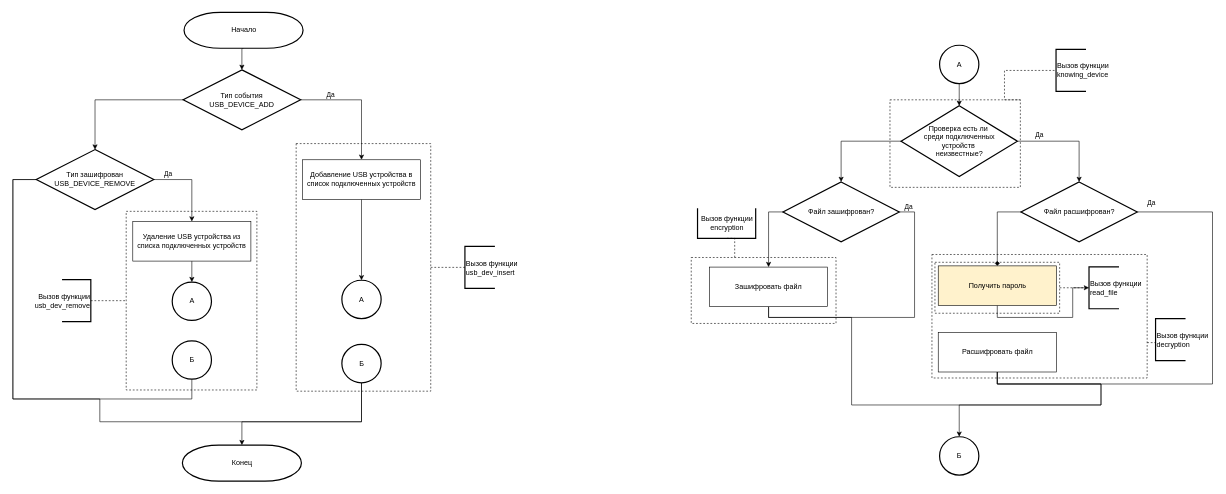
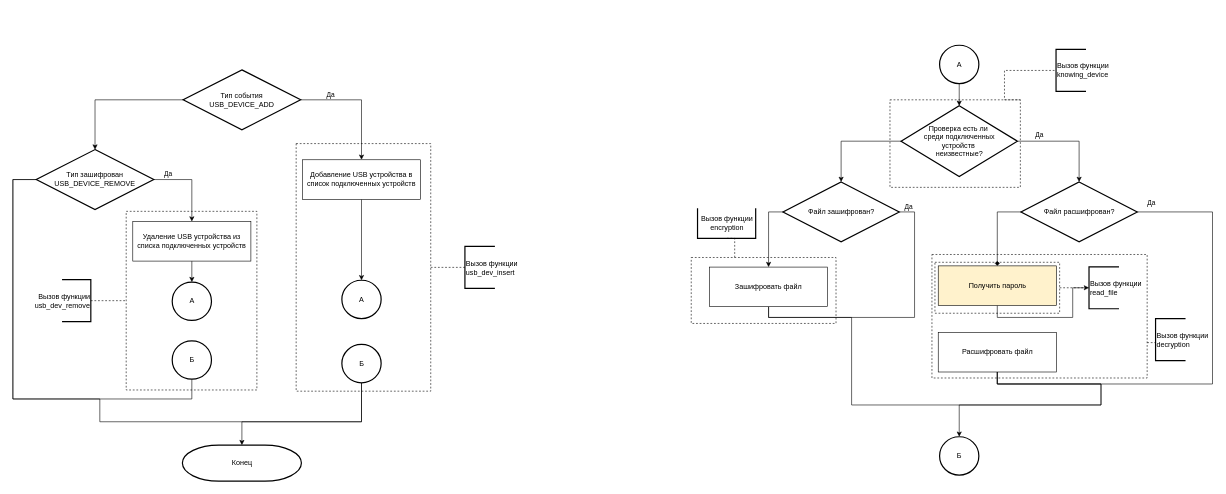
(243, 30) -> none
(242, 48) -> none
